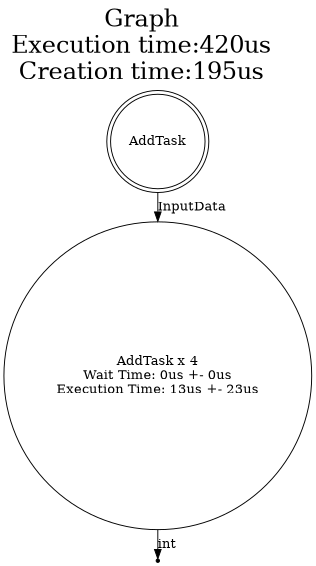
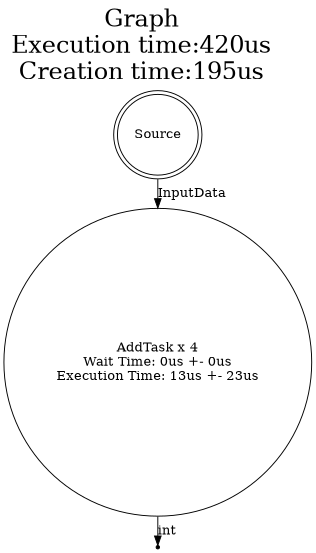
(158, 141) -> (158, 135)
